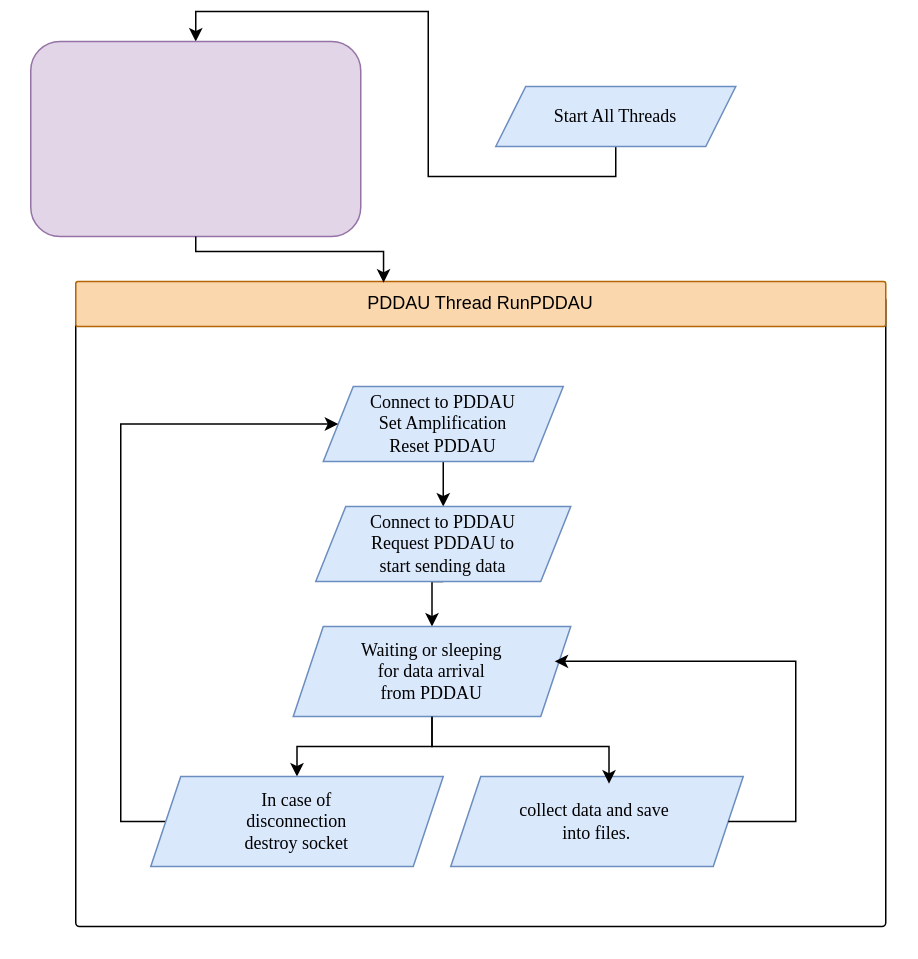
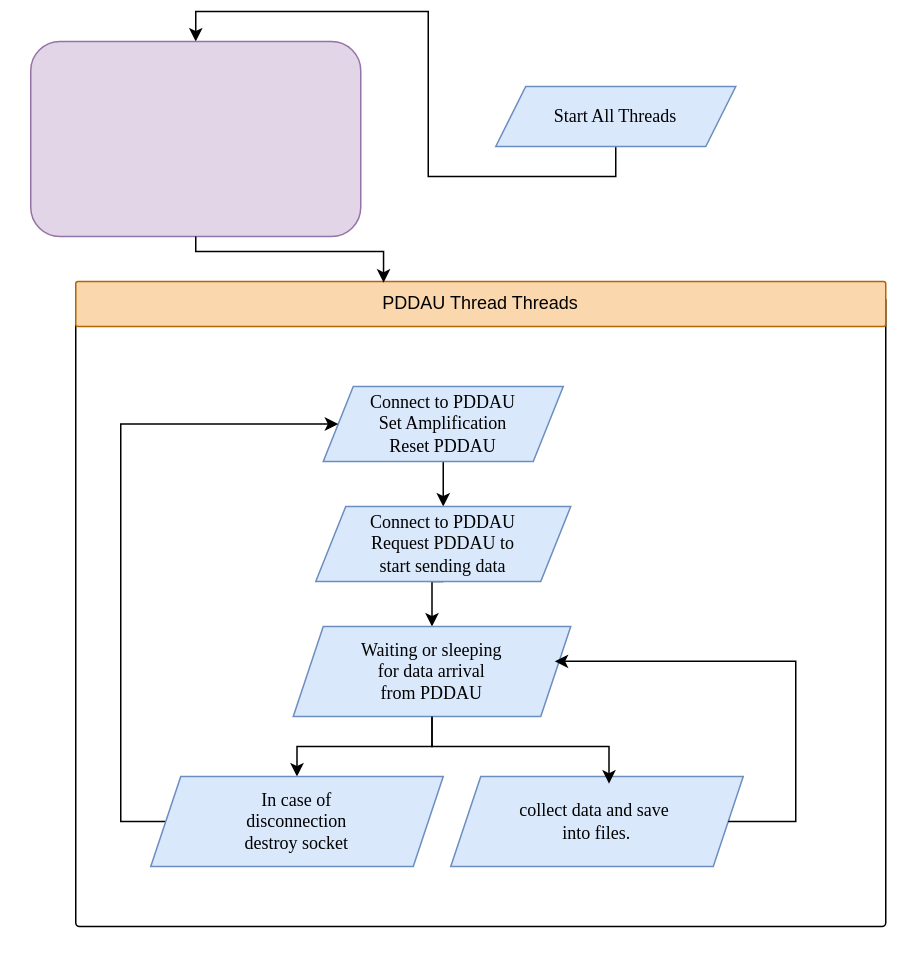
(481, 304) -> (481, 304)
